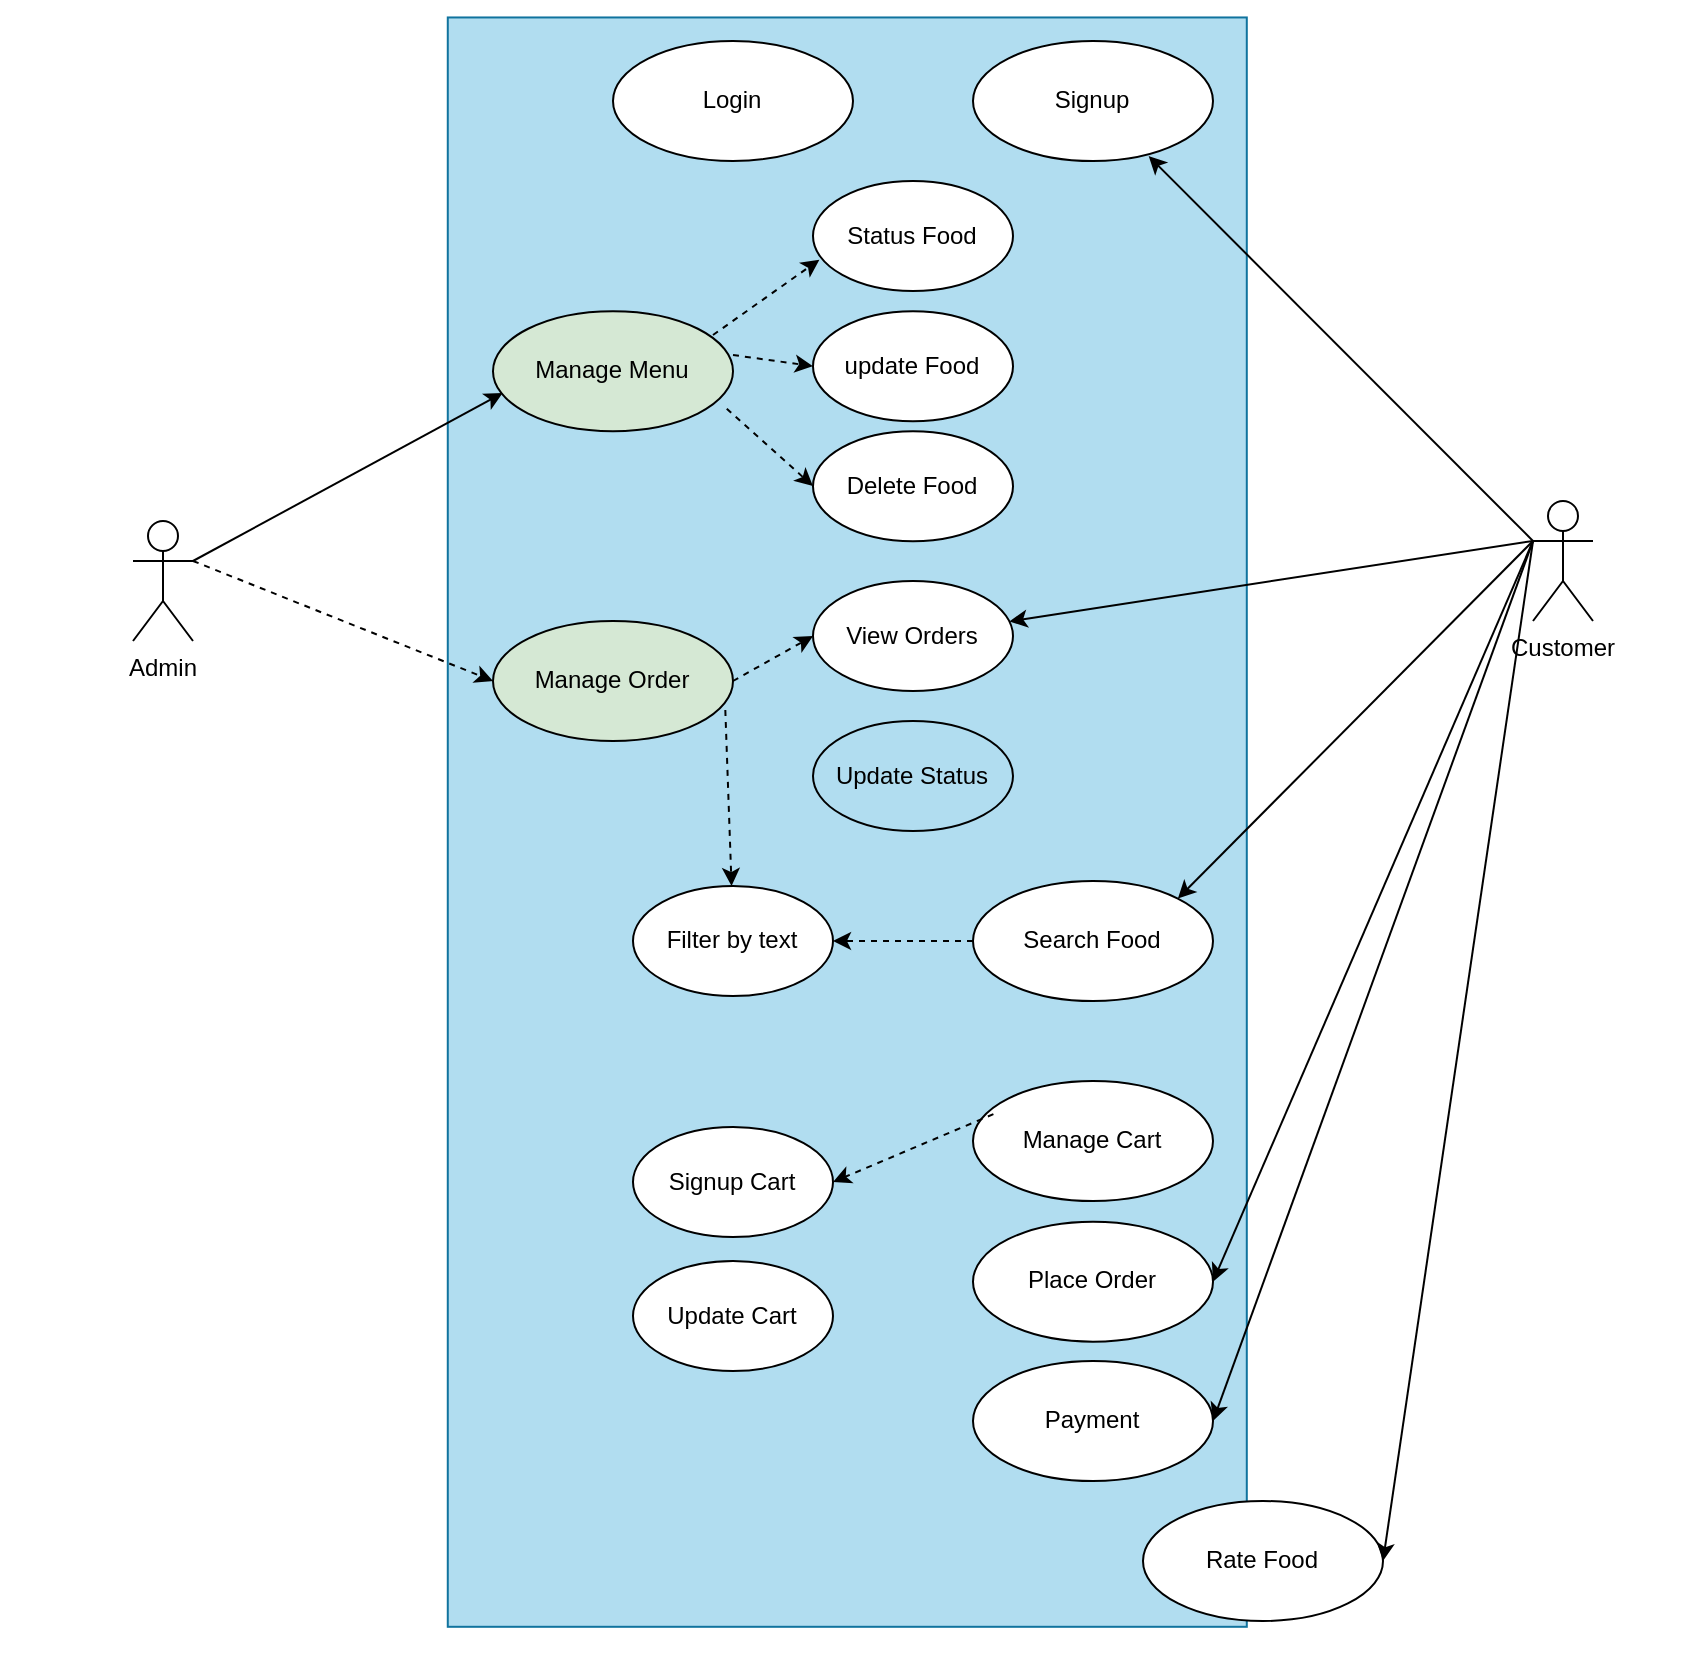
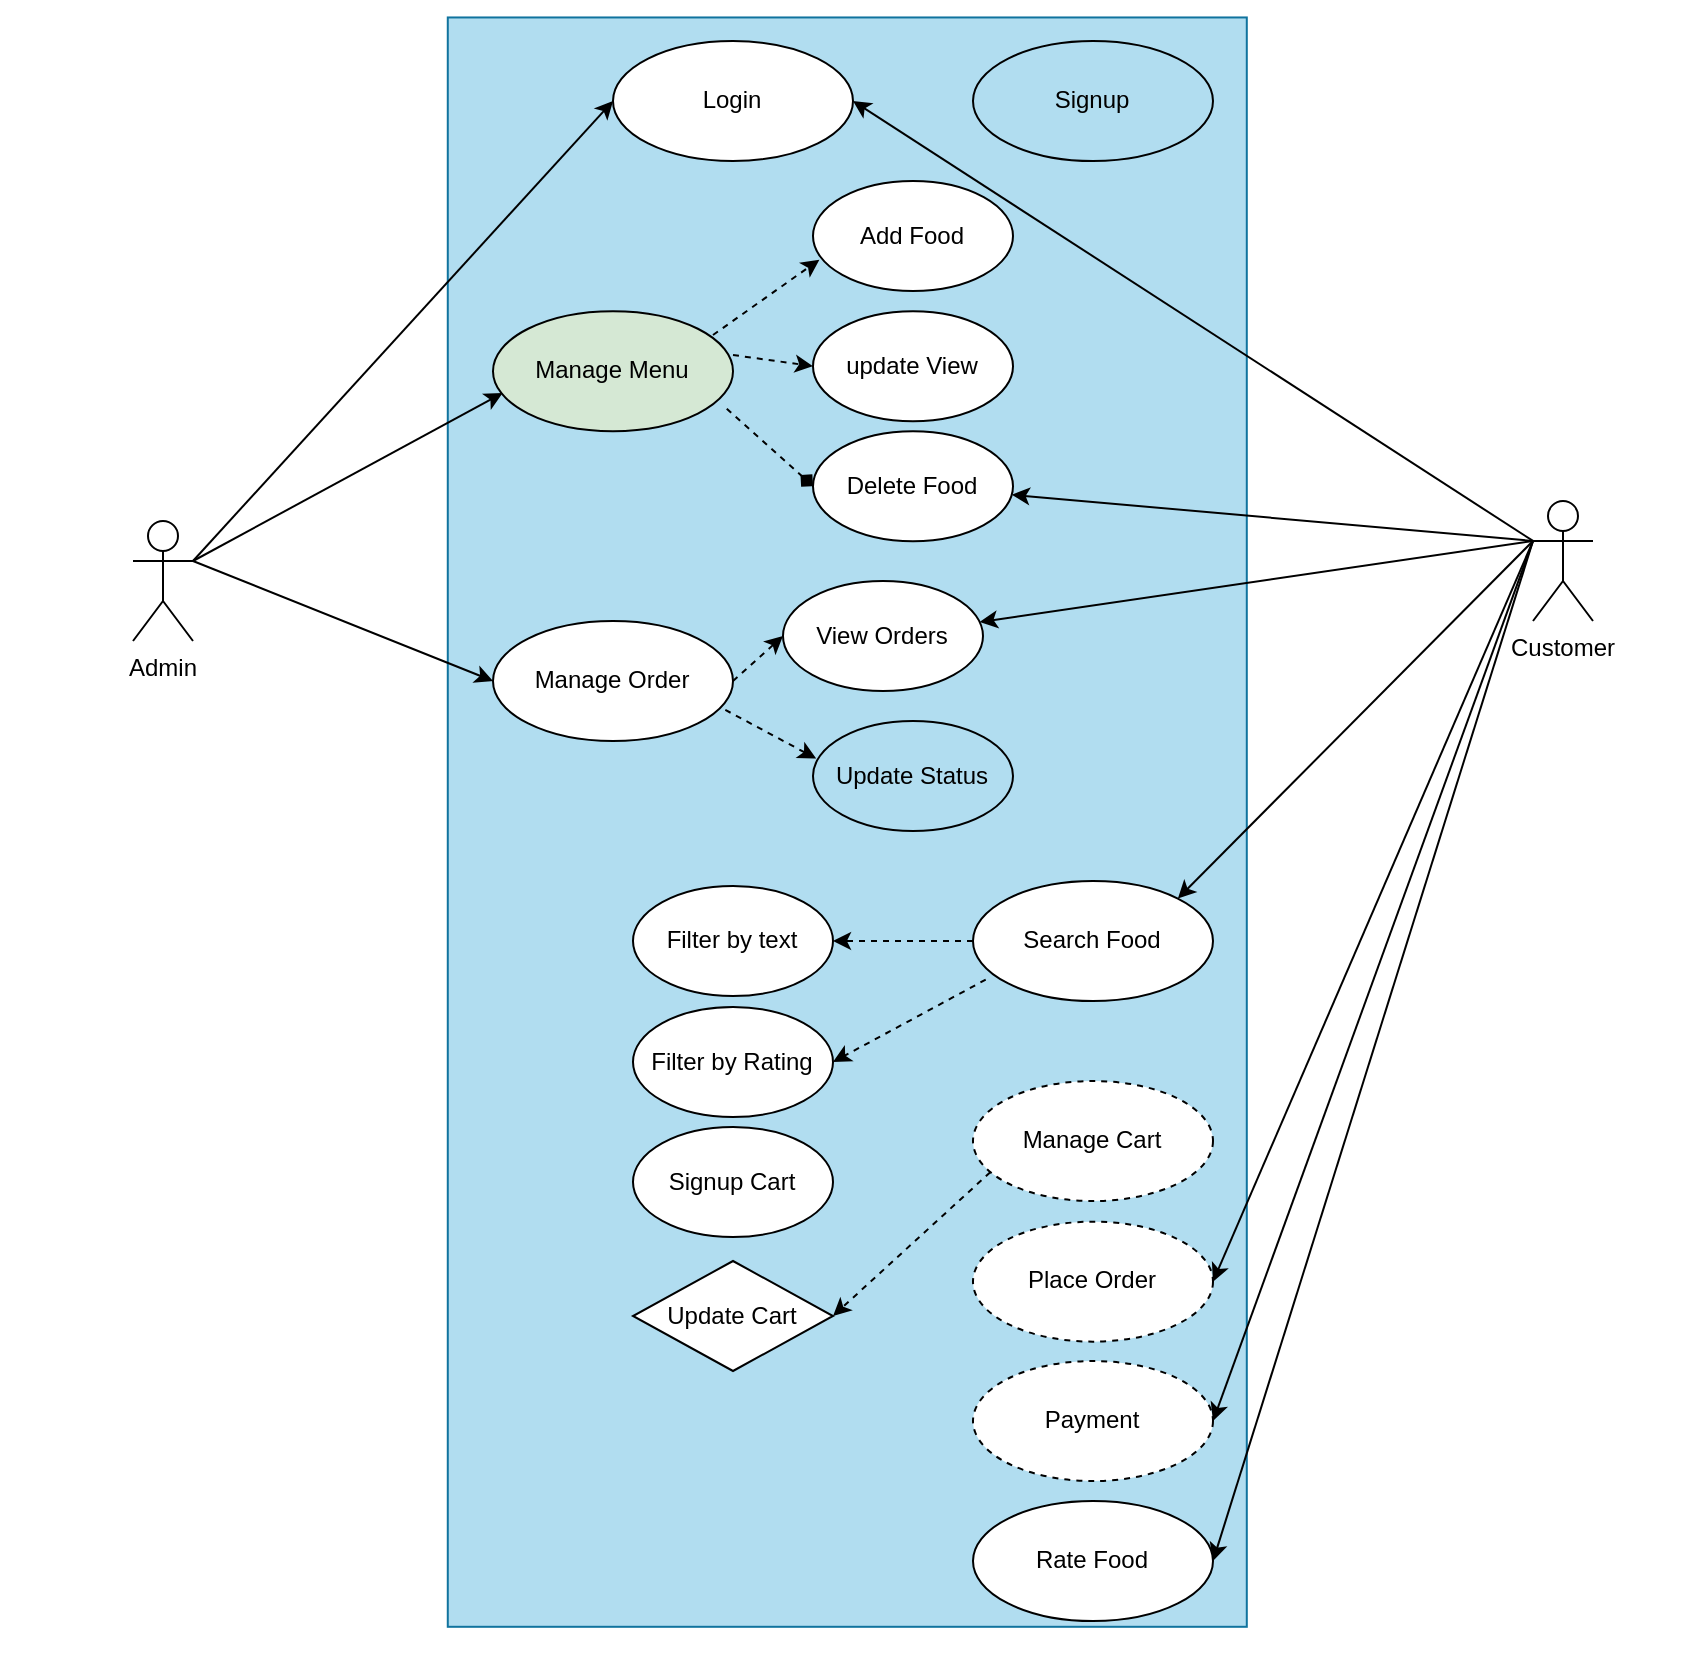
(1093, 101) -> (1093, 101)
(913, 237) -> (913, 237)
none -> (1195, 322)
none -> (401, 333)
(1338, 346) -> (1271, 518)
(913, 367) -> (913, 367)
(801, 476) -> (801, 475)
(339, 619) -> (339, 619)
(913, 636) -> (883, 636)
(613, 681) -> (613, 681)
(728, 792) -> (765, 731)
none -> (915, 1018)
none -> (733, 1062)
(1093, 1141) -> (1093, 1141)
(920, 1145) -> none
none -> (916, 1240)
(1093, 1282) -> (1093, 1282)
(733, 1316) -> (733, 1316)
(1093, 1421) -> (1093, 1421)
(1263, 1561) -> (1093, 1561)
